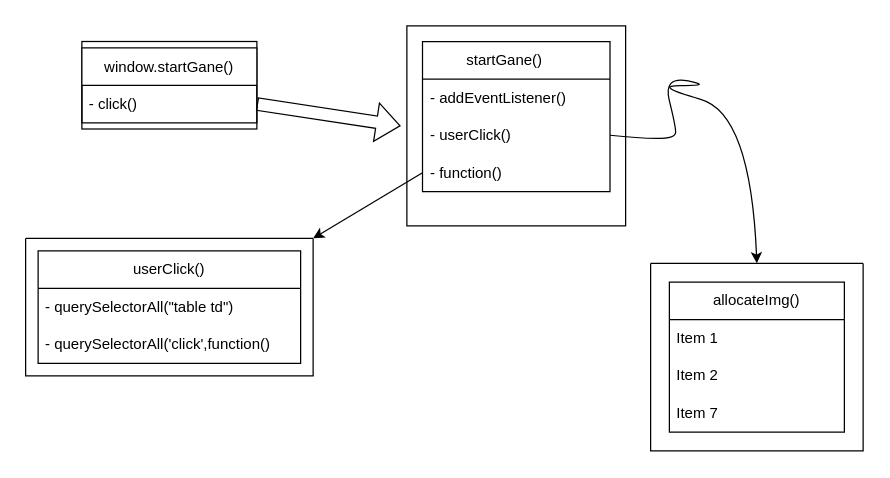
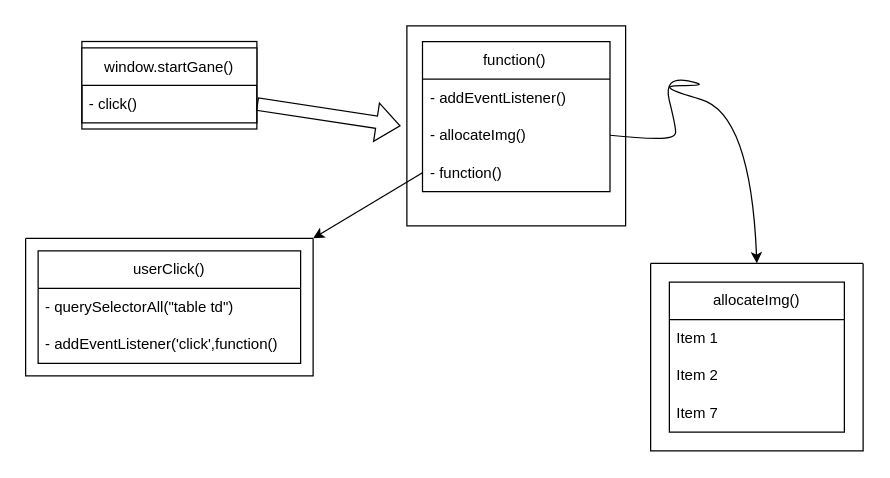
(517, 61) -> (517, 61)
(479, 136) -> (488, 136)
(171, 344) -> (171, 344)
